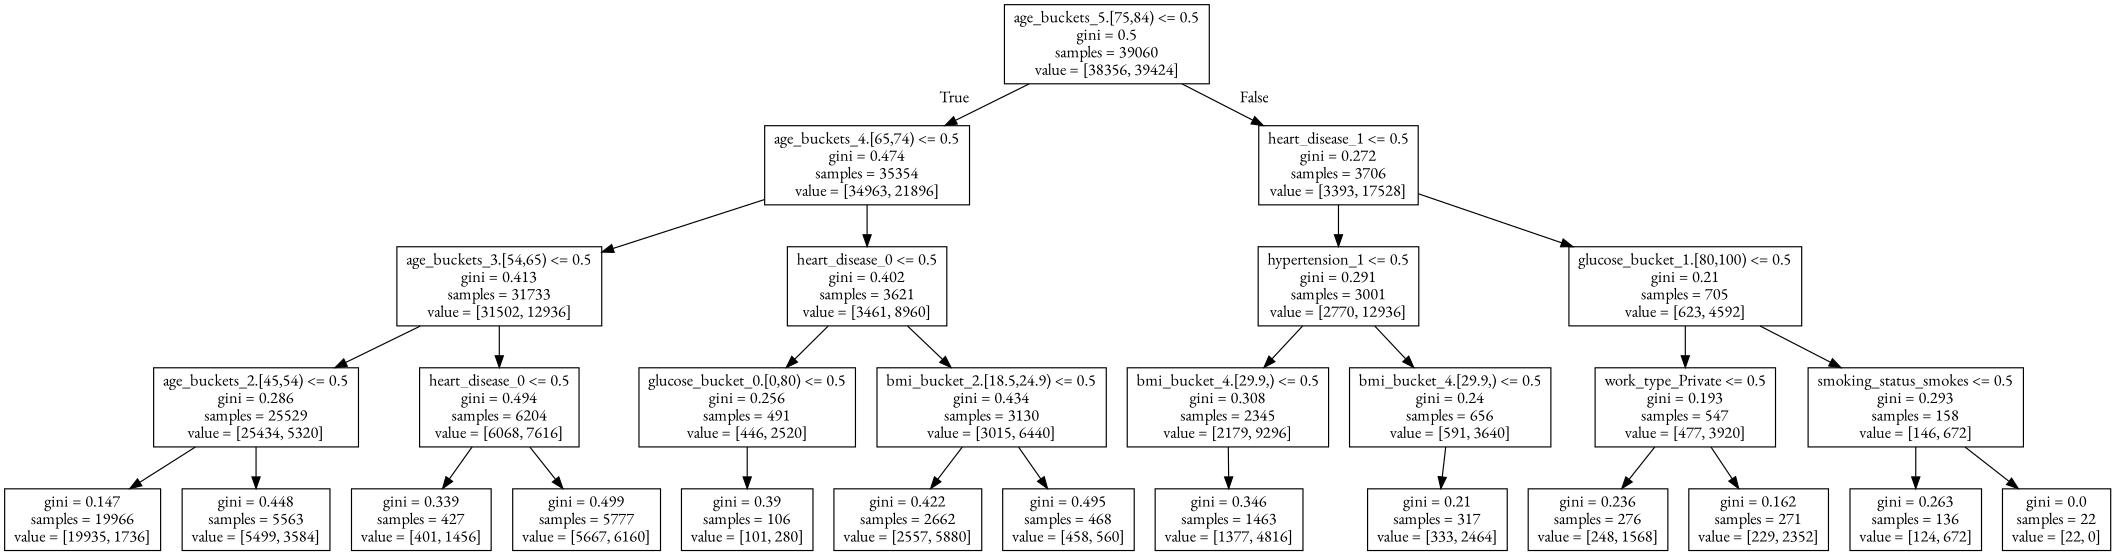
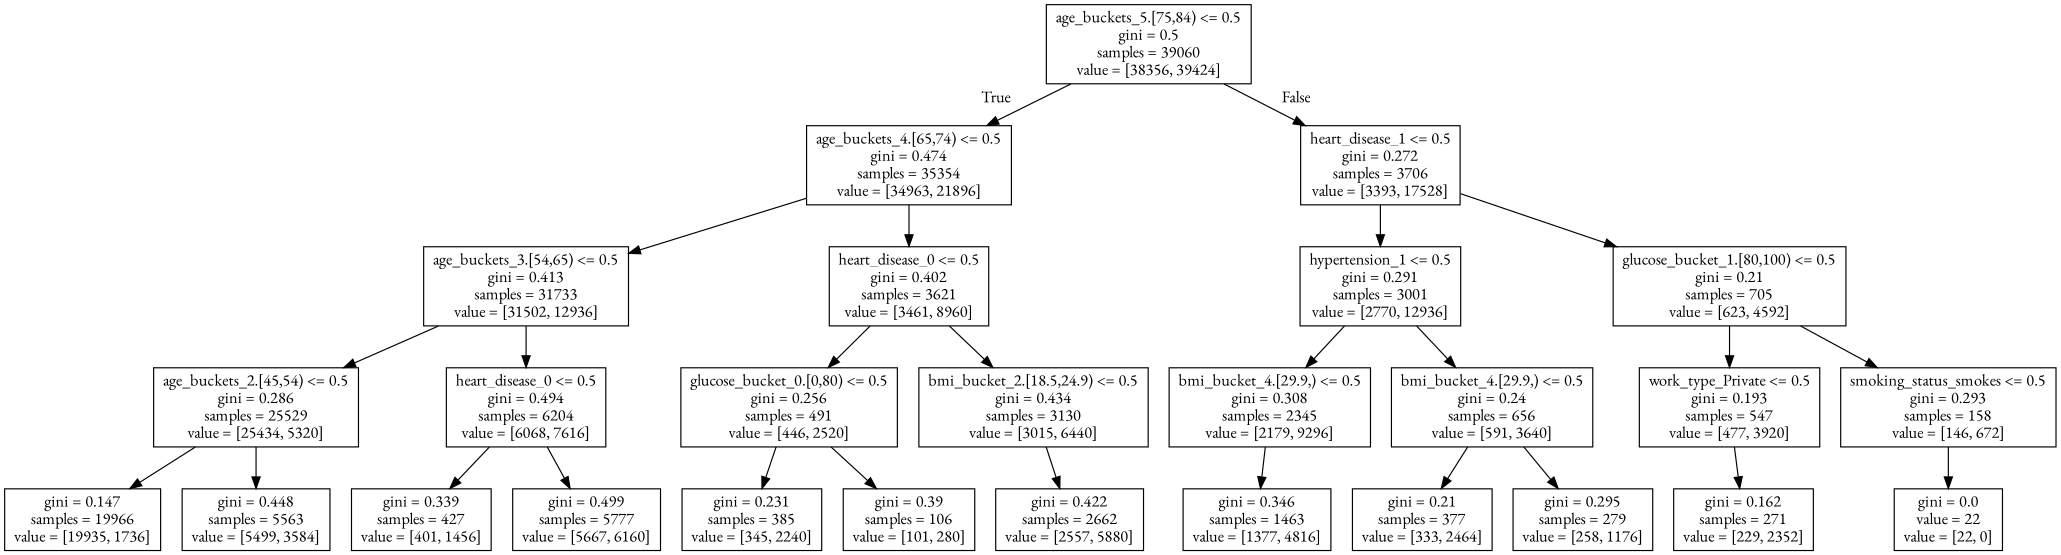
none -> (752, 520)
(1068, 520) -> none
(1437, 520) -> (1422, 520)
none -> (1583, 520)
(1598, 520) -> none
(1916, 520) -> none
(2057, 520) -> (1948, 520)
